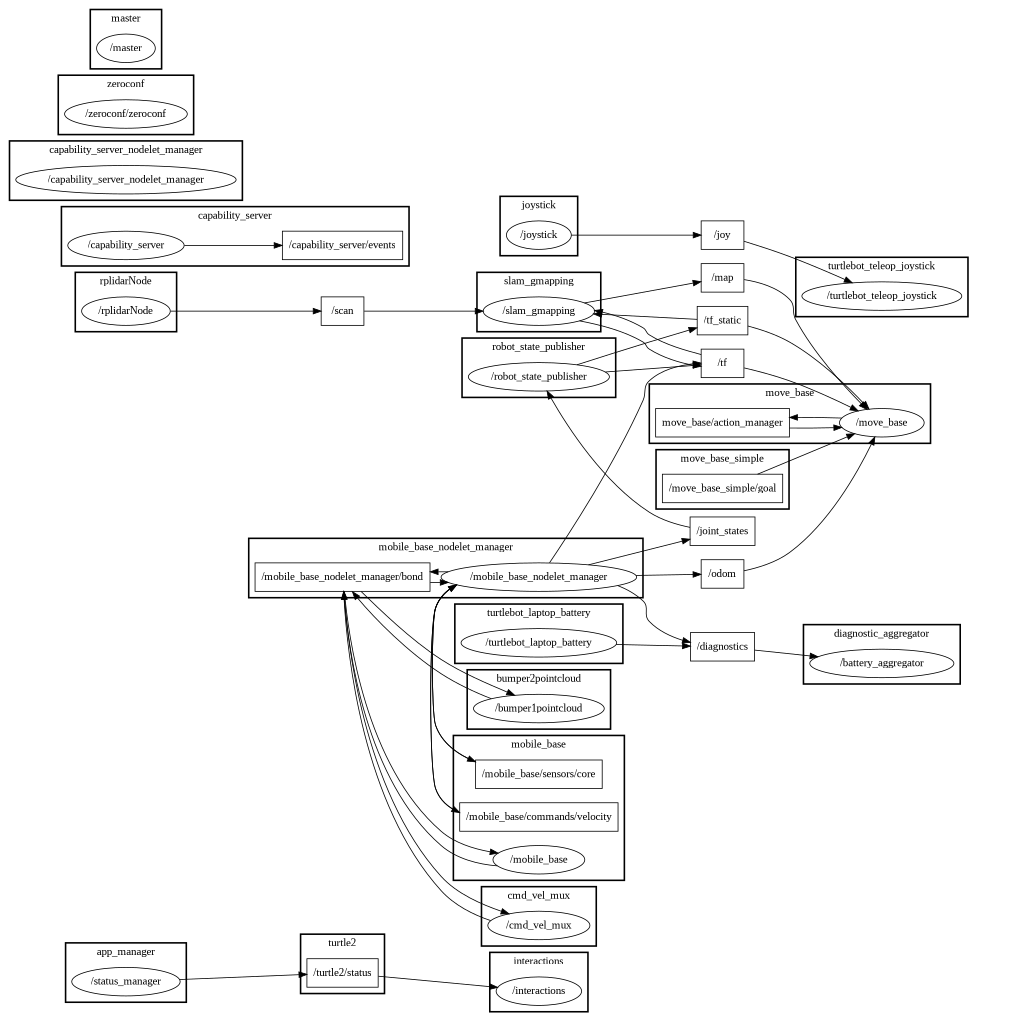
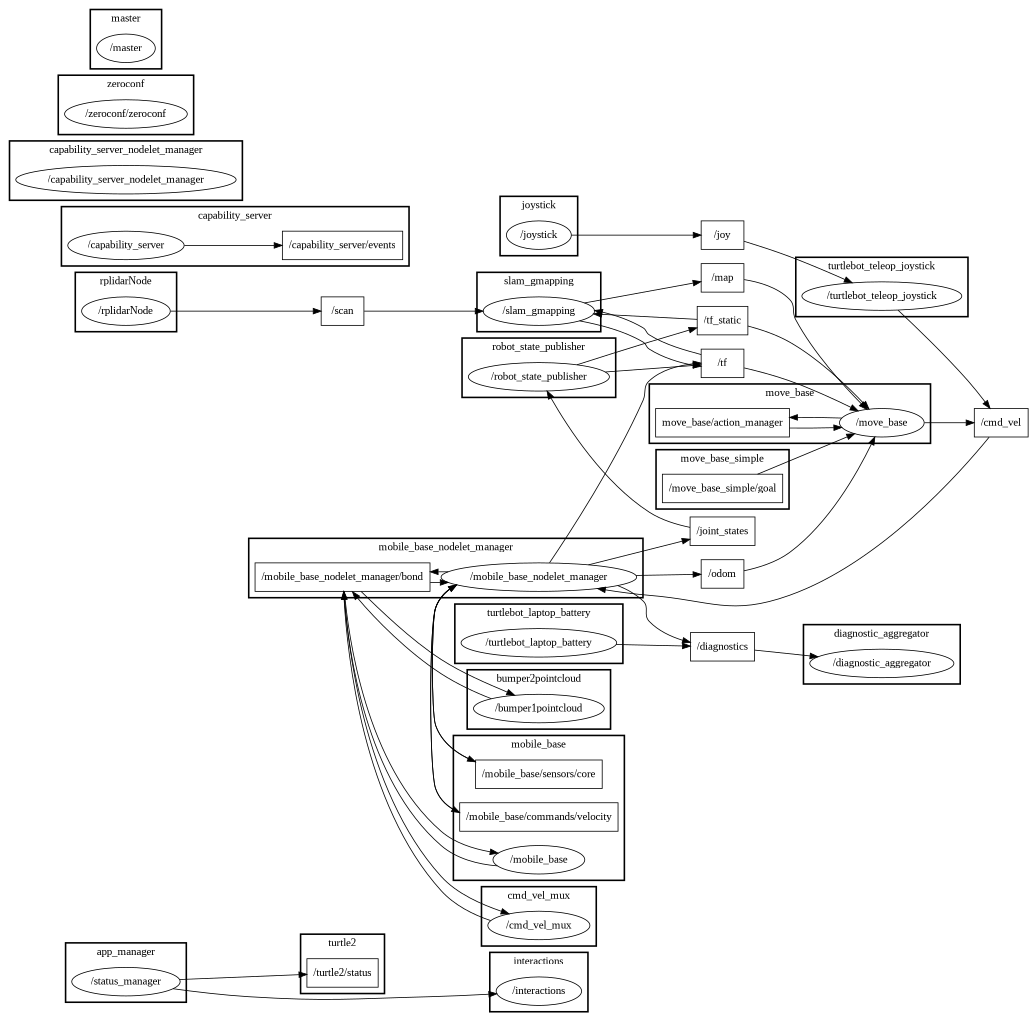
none -> (1001, 423)
(882, 663) -> (882, 663)
(434, 981) -> (331, 999)
